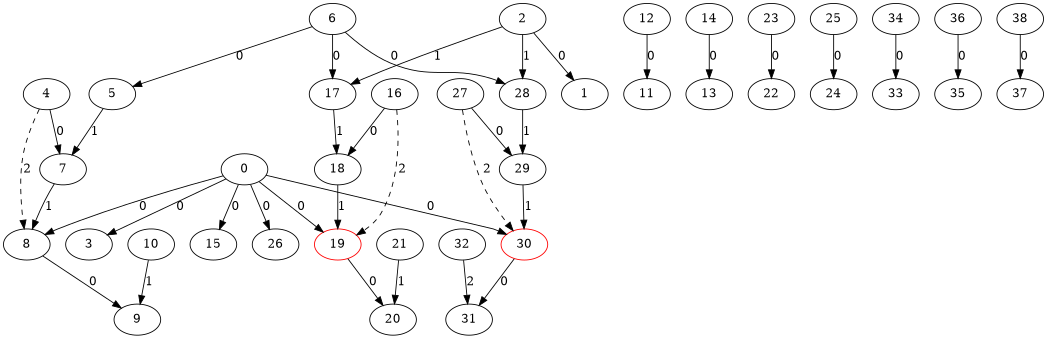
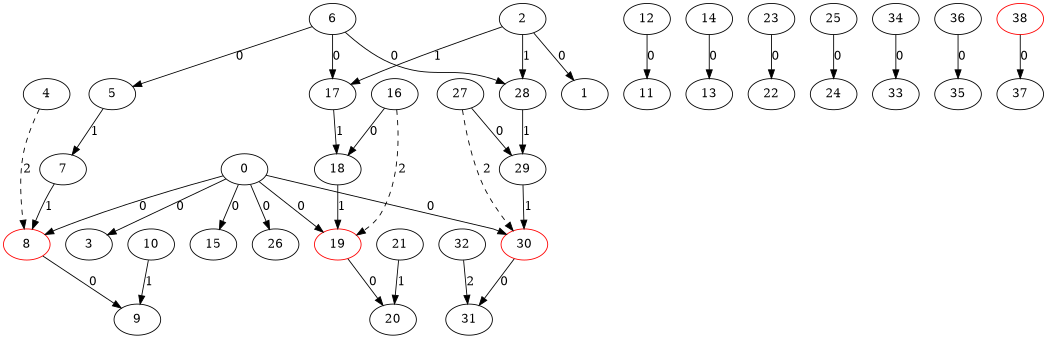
(1020, 19) -> (1020, 19)
(54, 128) -> none
(27, 244) -> (27, 244)
